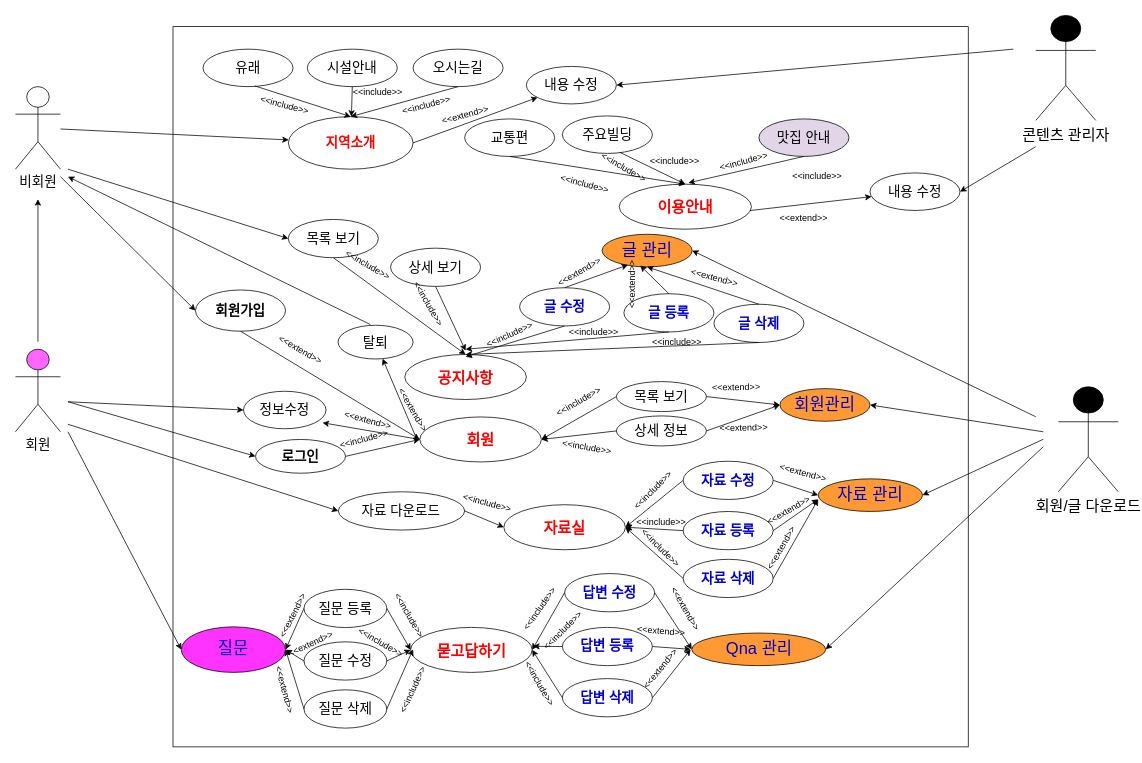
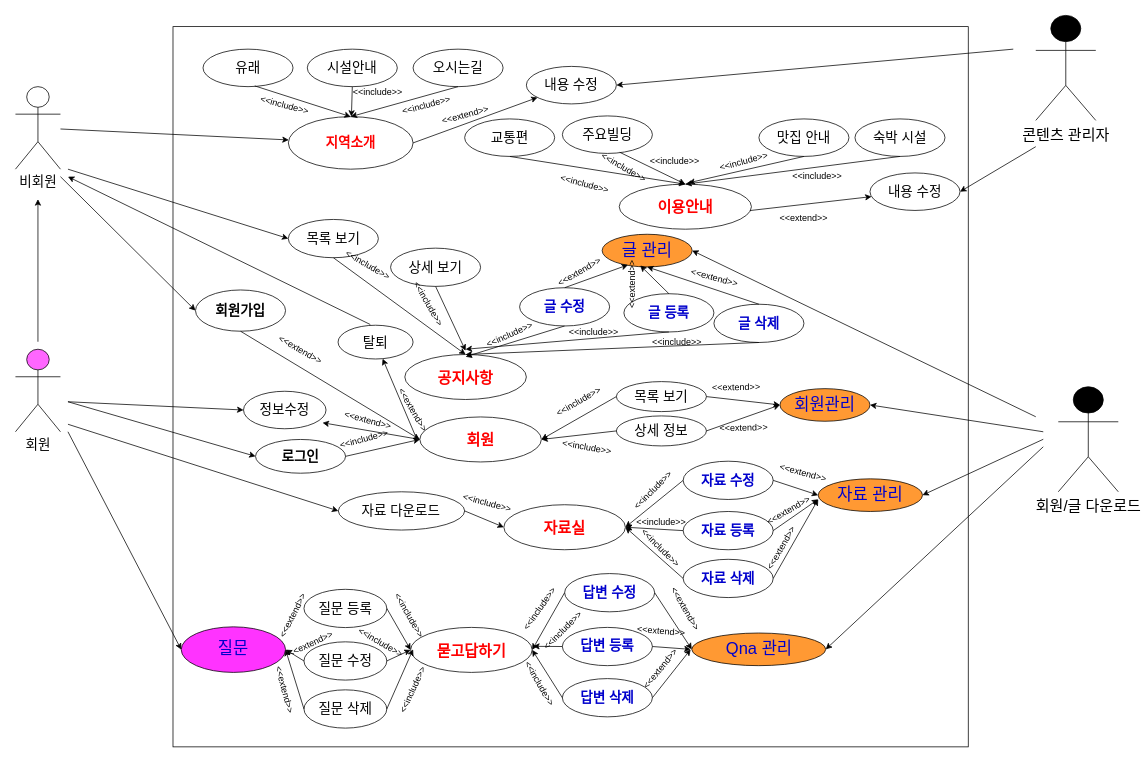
(804, 138) -> (804, 138)
none -> (900, 138)
none -> (795, 170)
(296, 627) -> none
